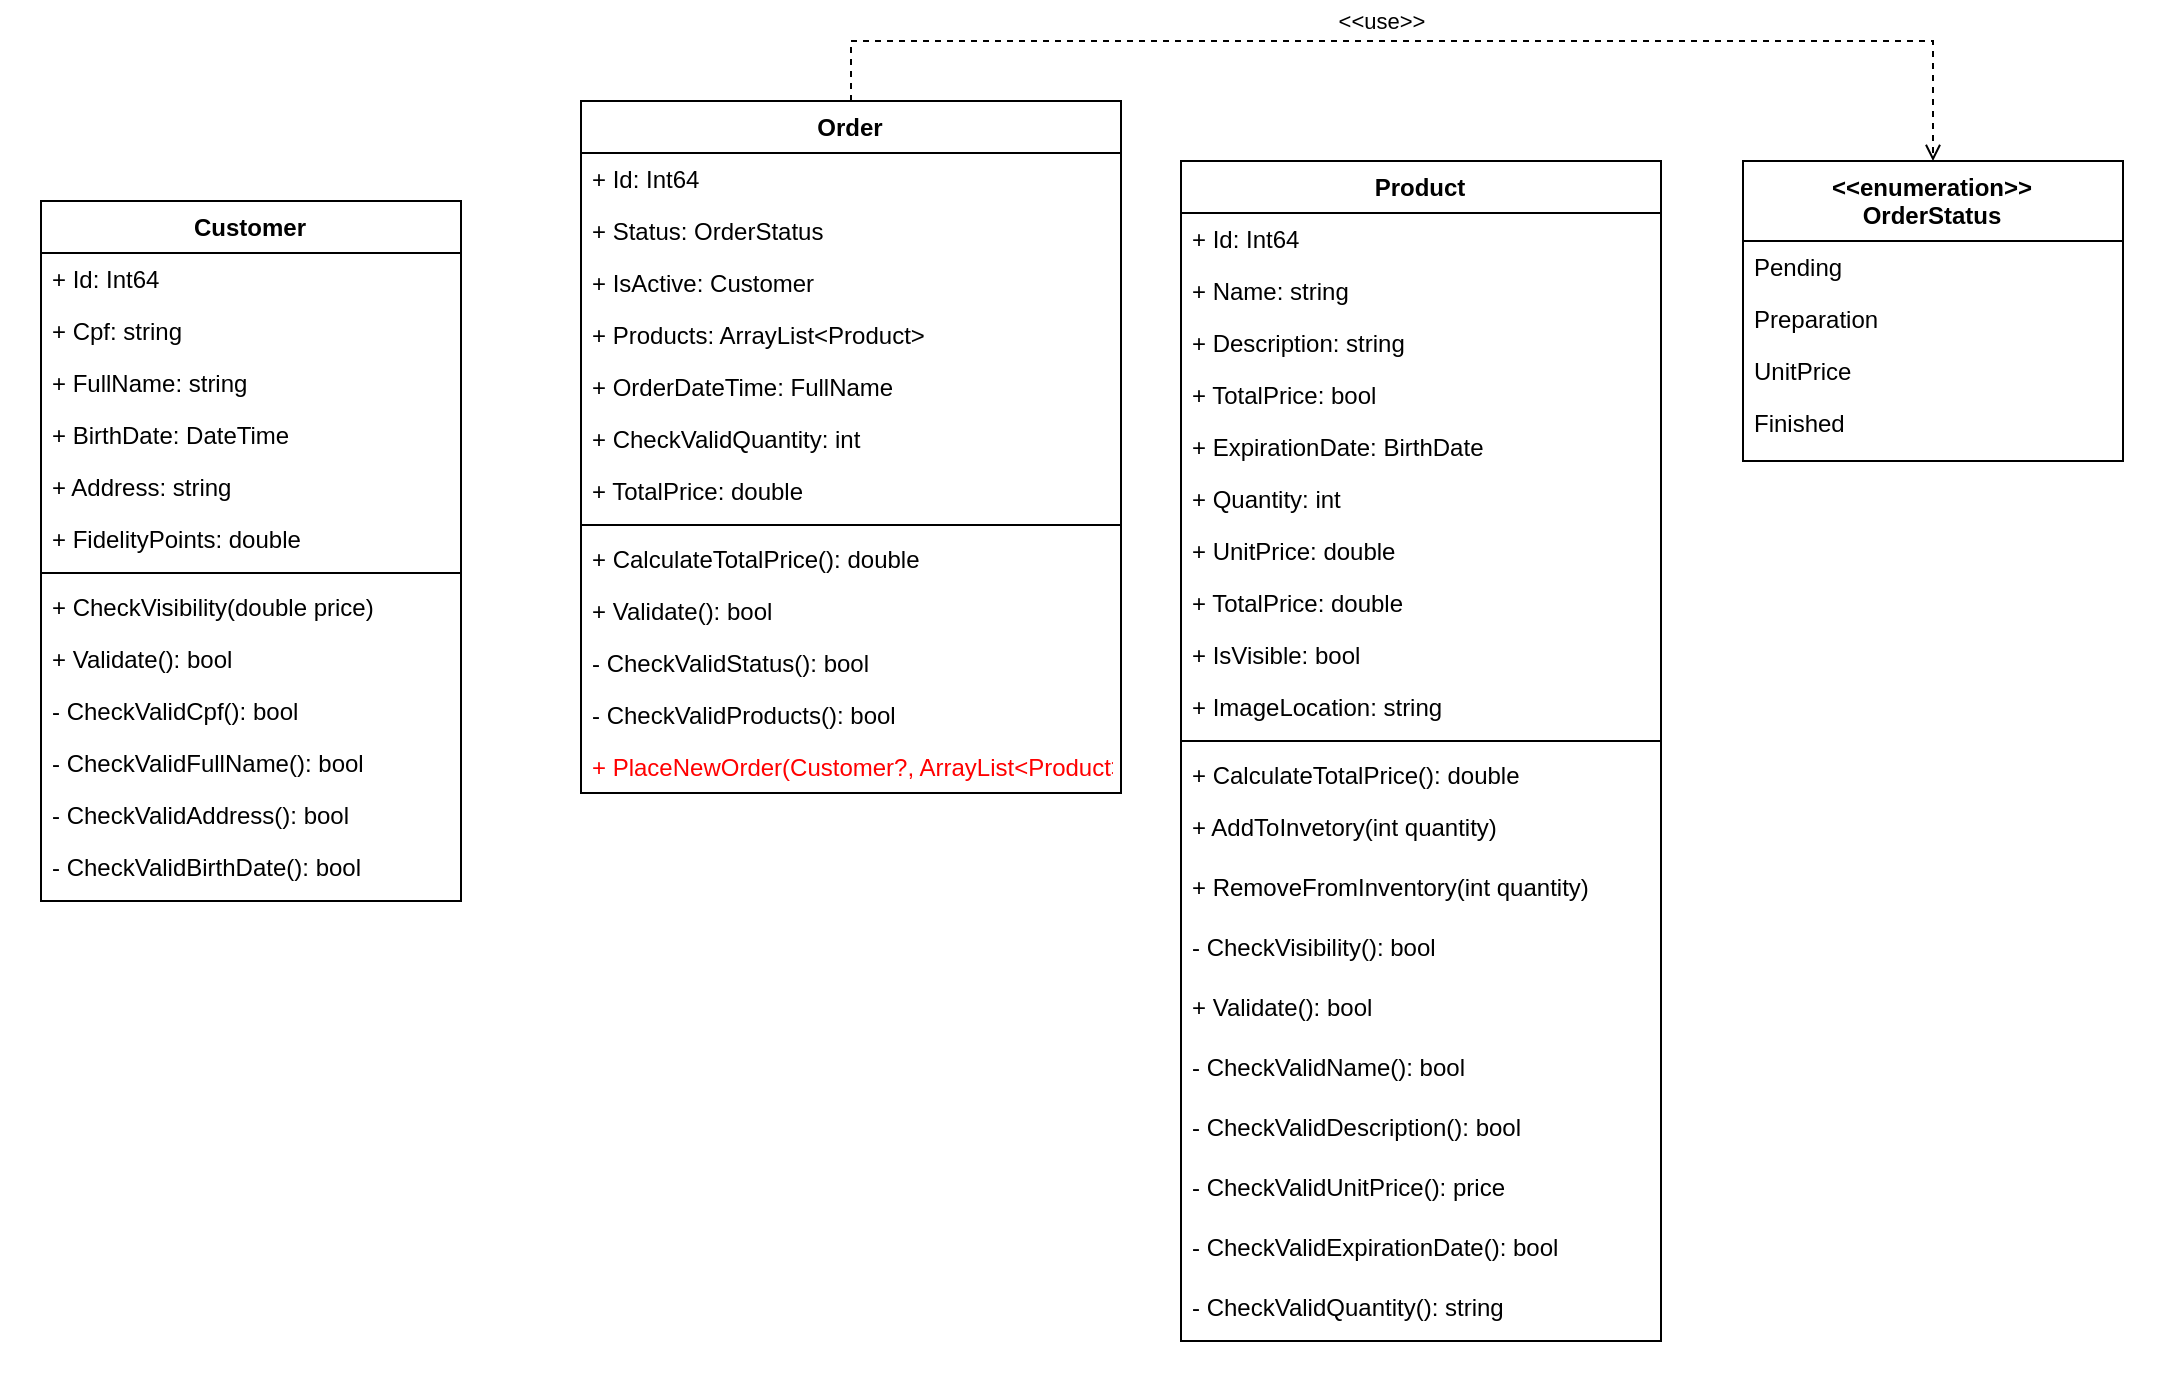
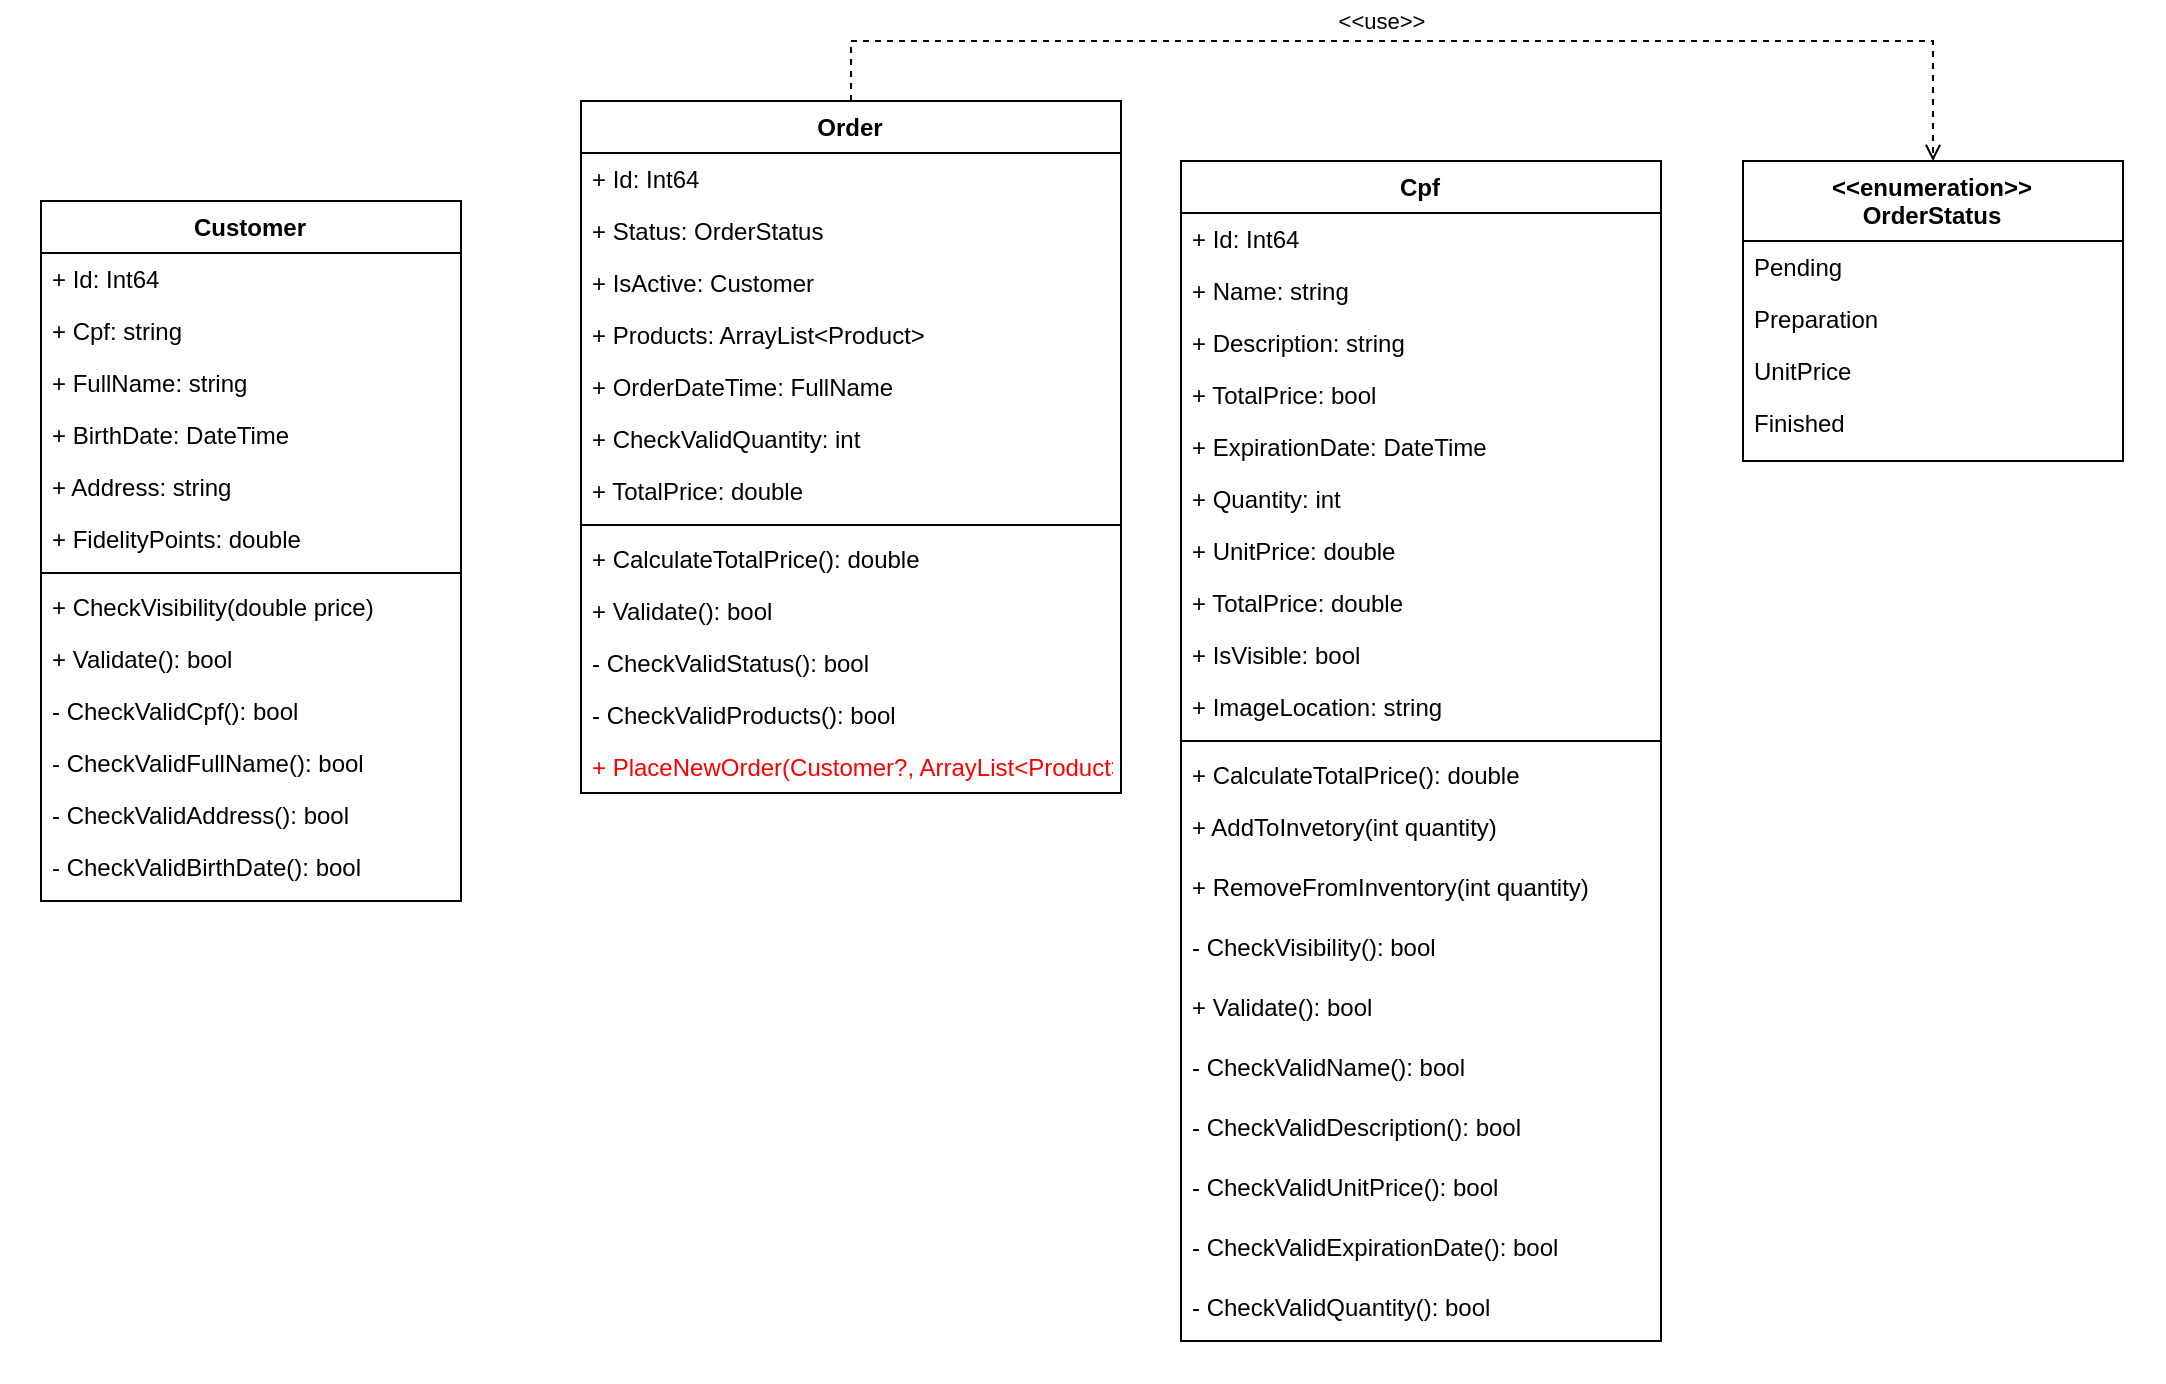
(1420, 188) -> (1420, 188)
(1355, 448) -> (1348, 448)
(1369, 1188) -> (1362, 1188)
(1372, 1308) -> (1358, 1308)
